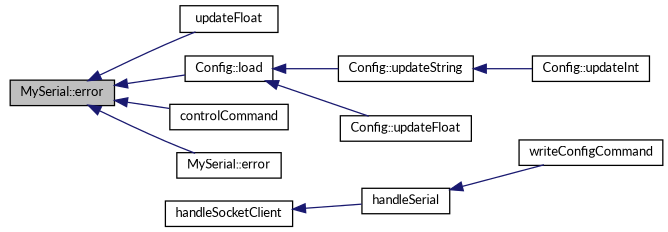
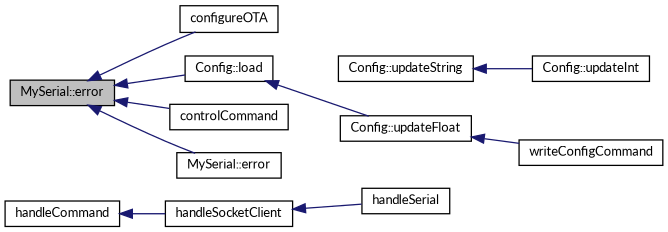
(229, 19) -> (229, 19)
(312, 69) -> none
(503, 176) -> (502, 141)
none -> (62, 214)
